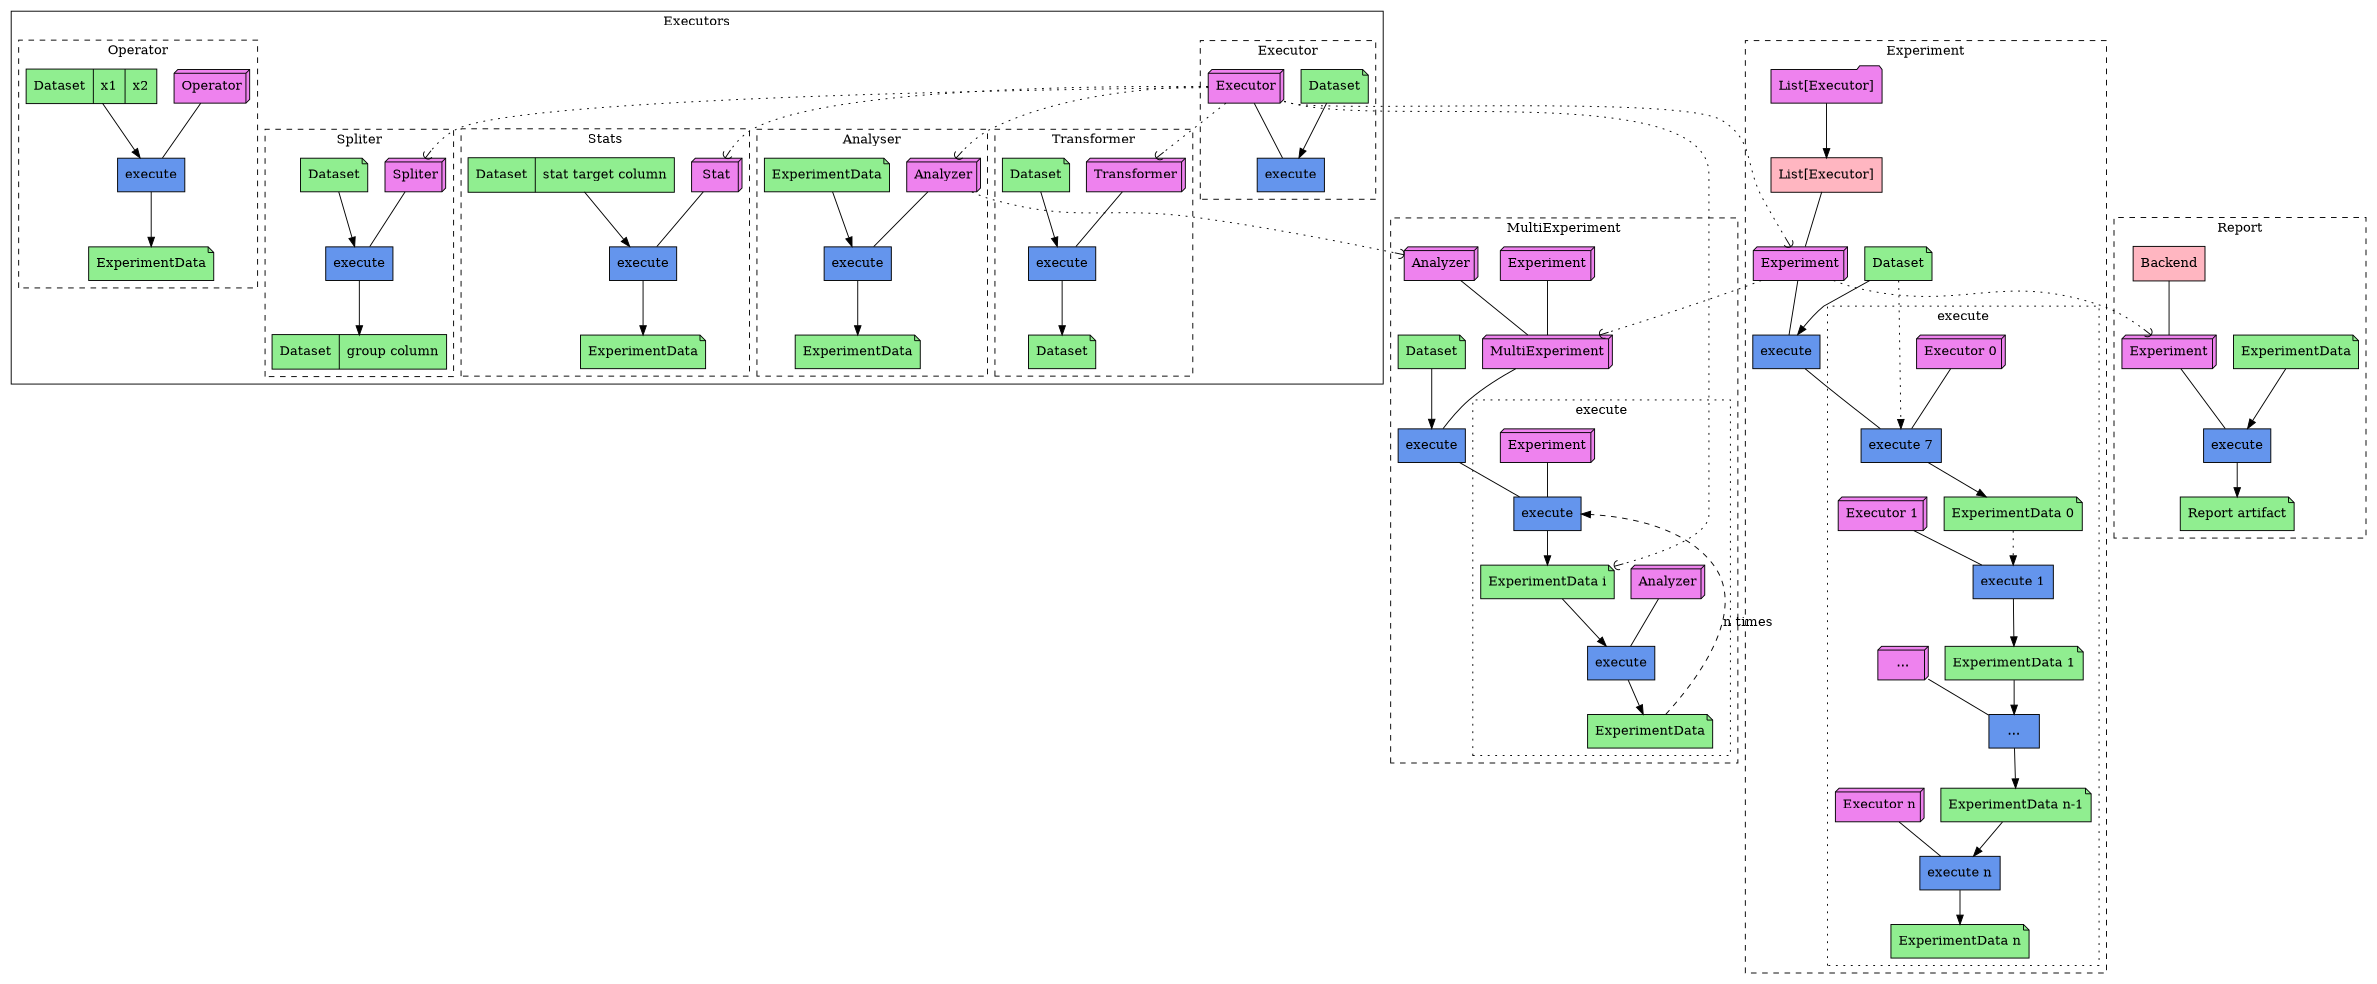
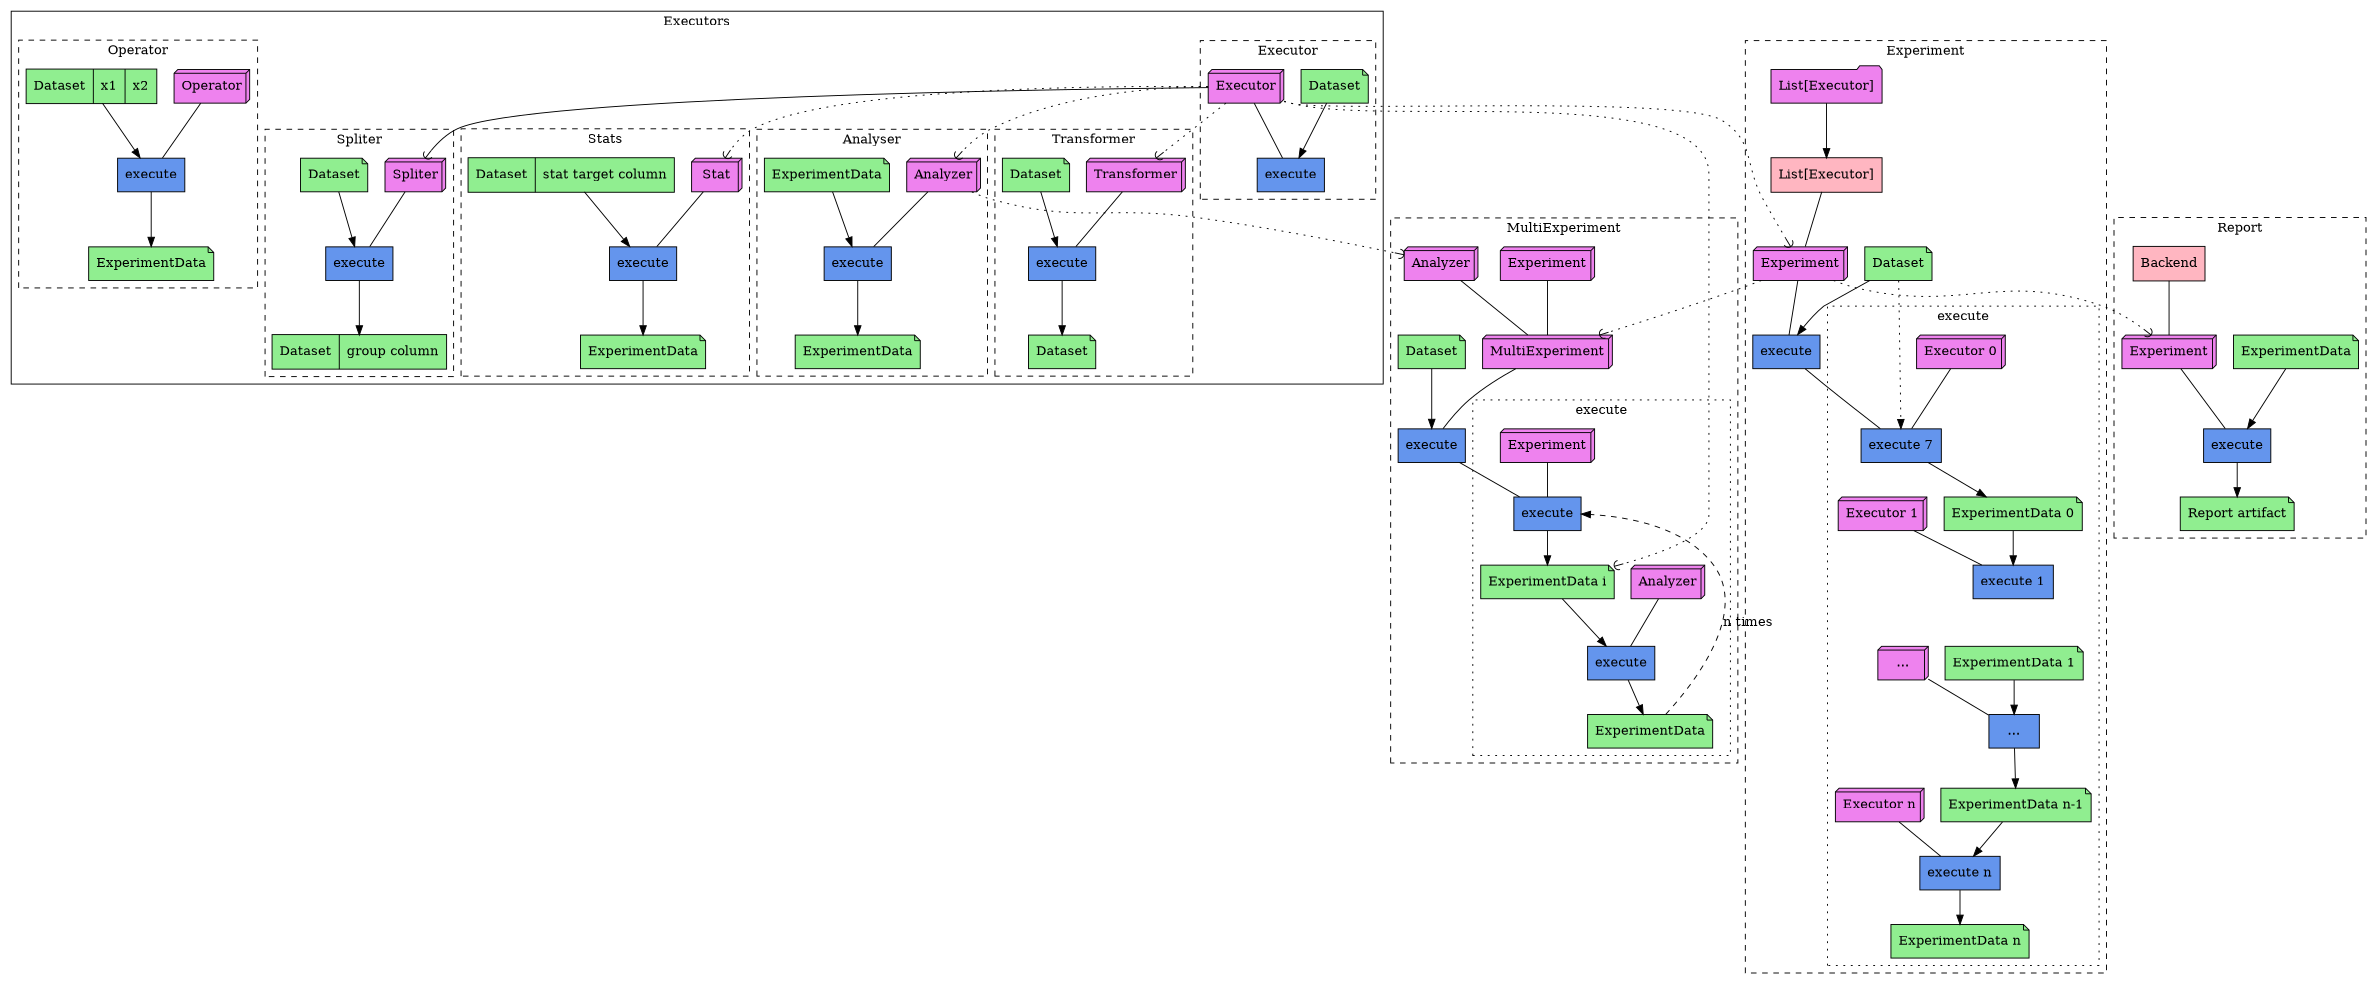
(815, 96) -> (815, 96)
(2013, 543) -> (2013, 543)
(2014, 618) -> none
